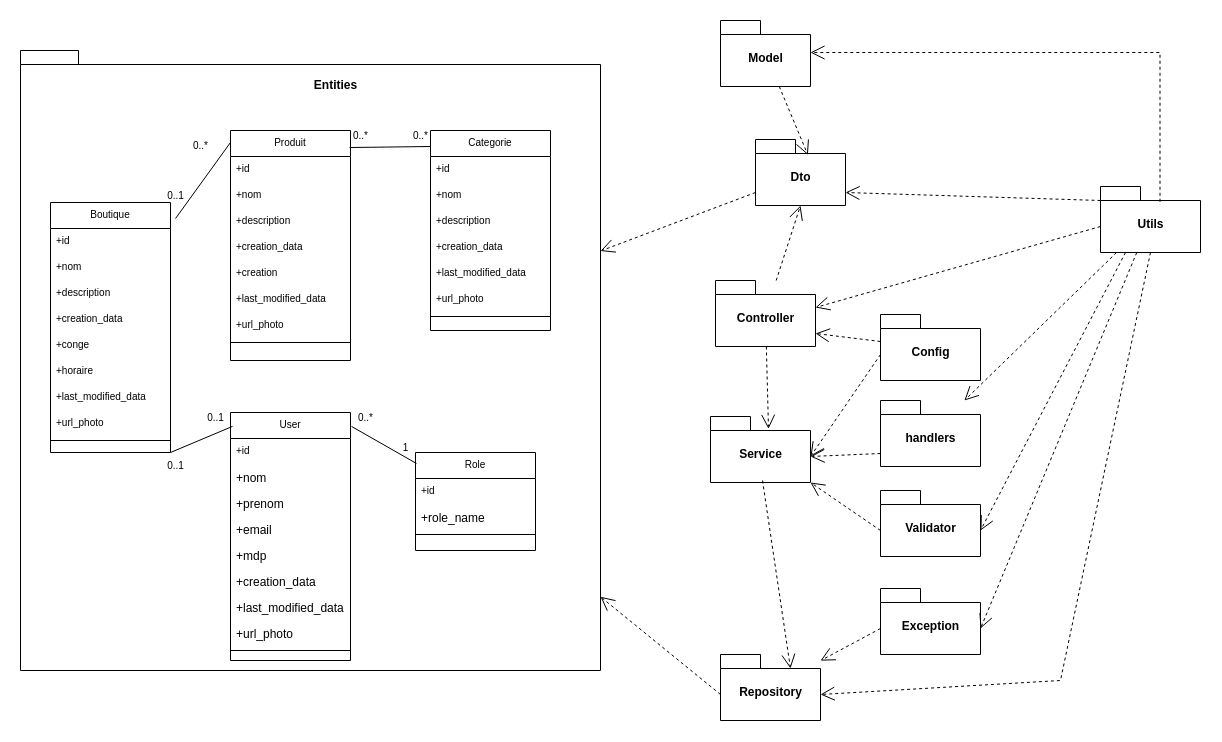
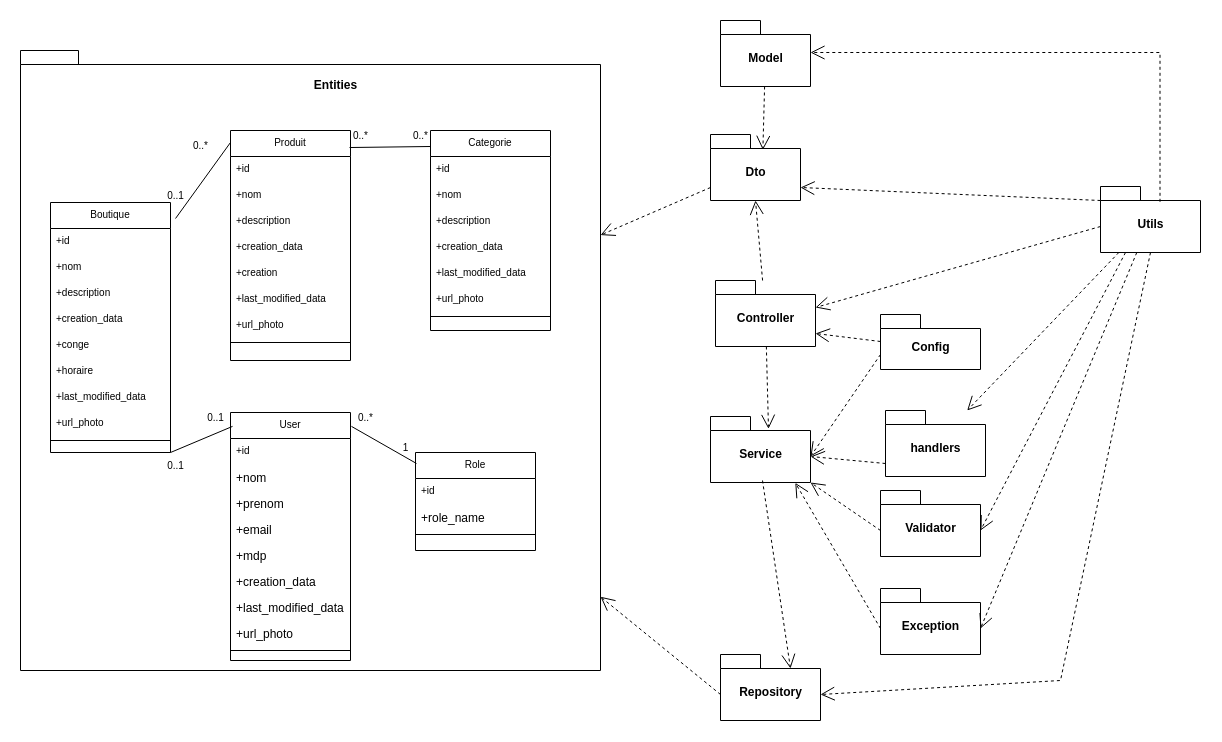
(801, 173) -> (756, 168)
(931, 348) -> (931, 342)
(931, 434) -> (936, 444)
(852, 644) -> (838, 557)
